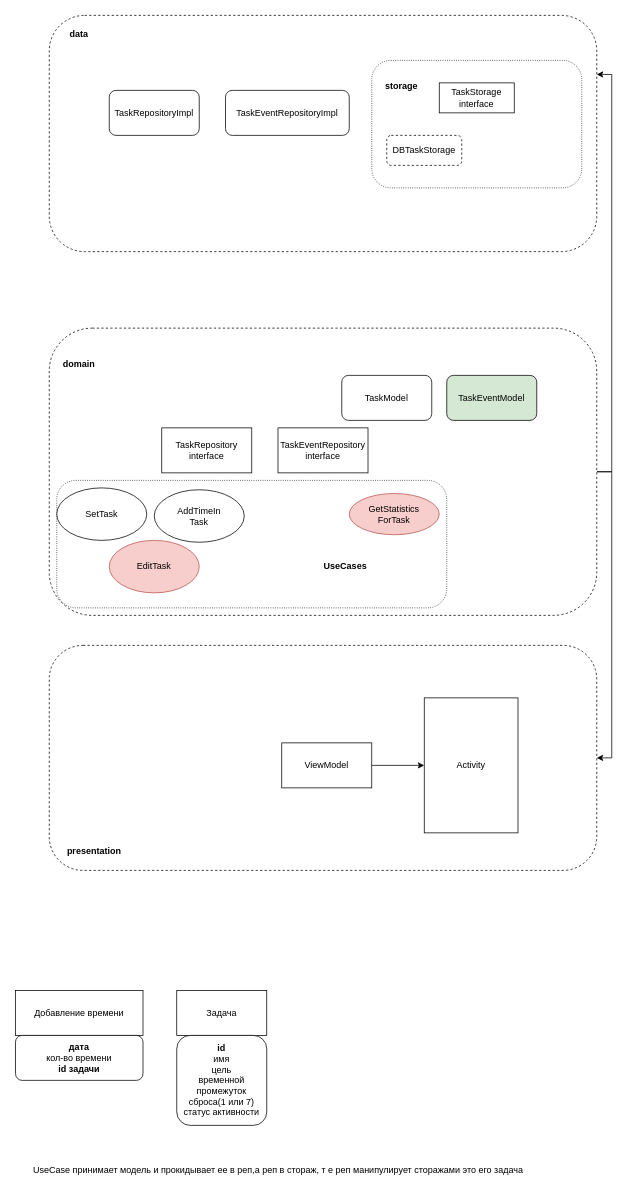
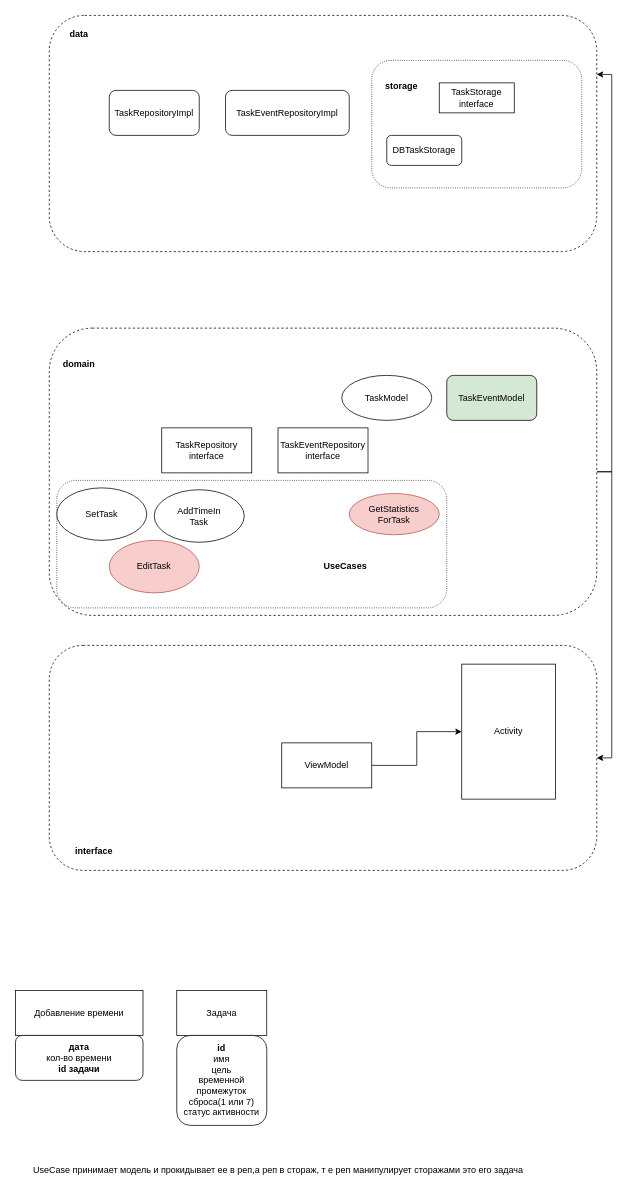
(424, 150) -> (424, 150)
(387, 398) -> (387, 398)
(471, 765) -> (509, 732)
(94, 852) -> (94, 852)
